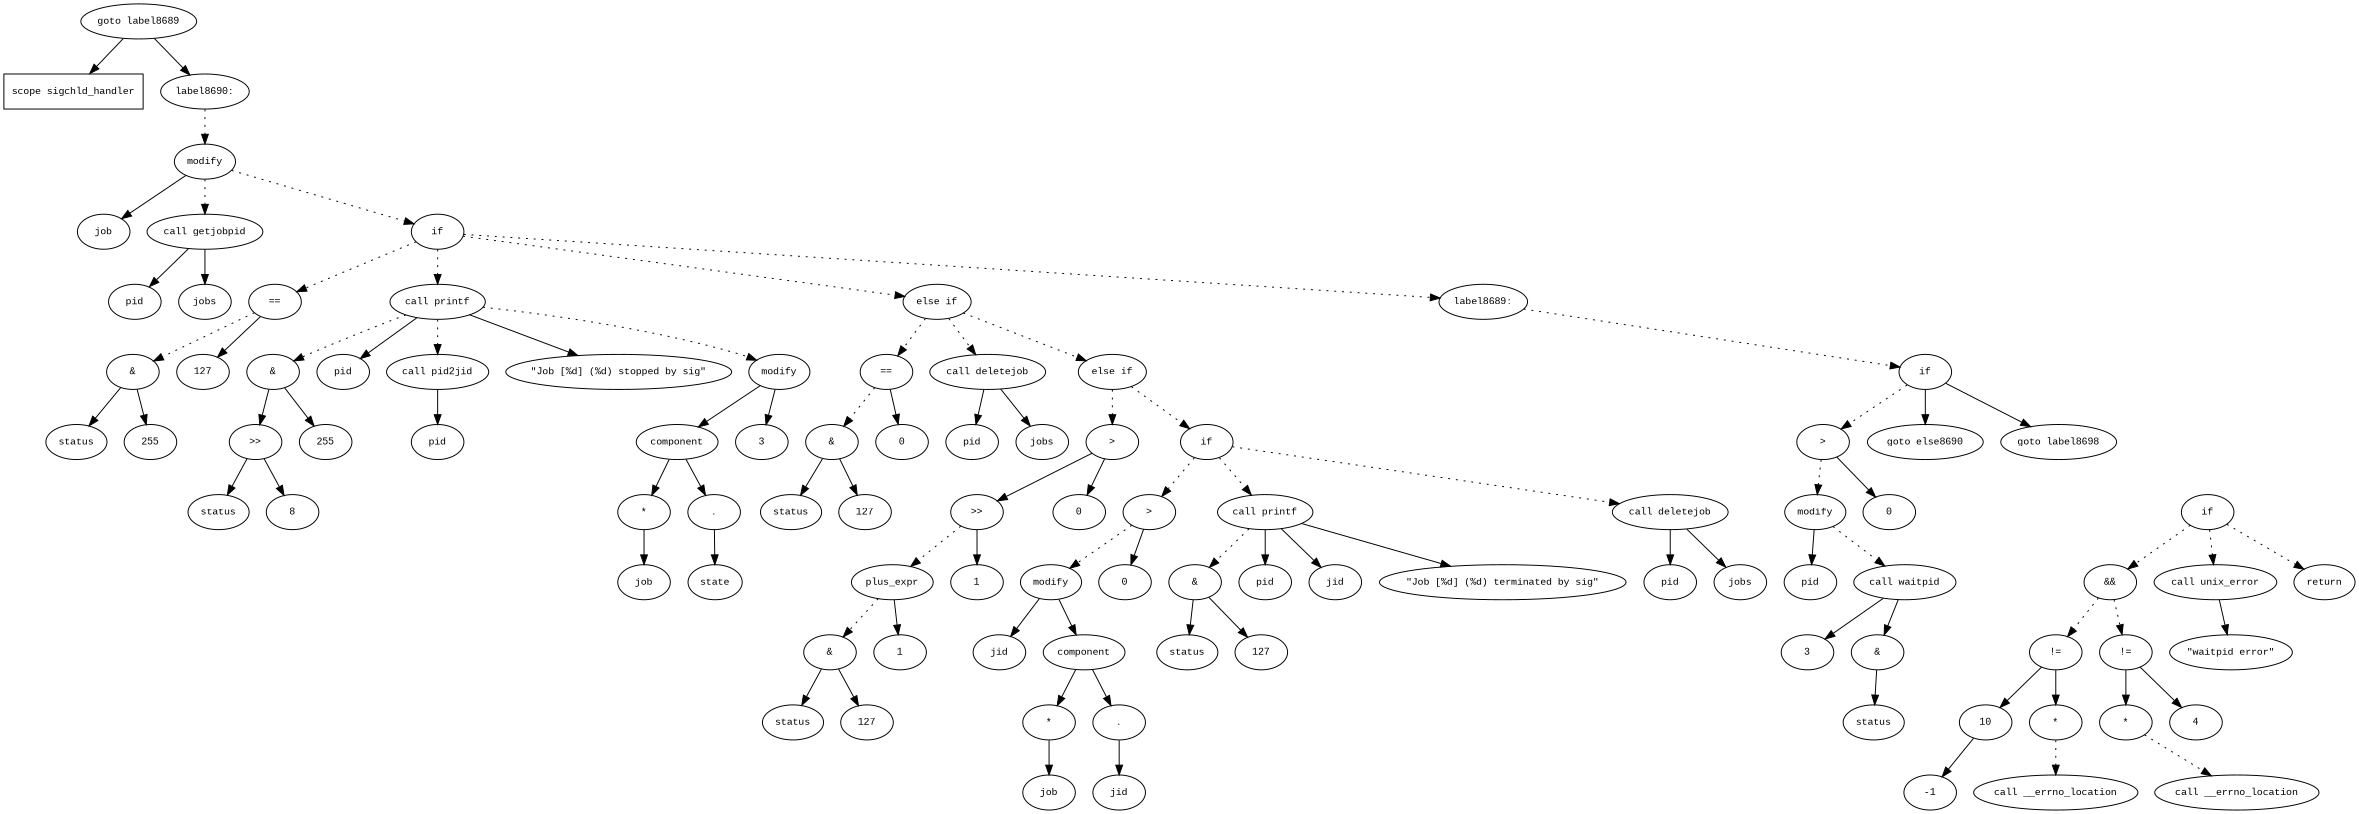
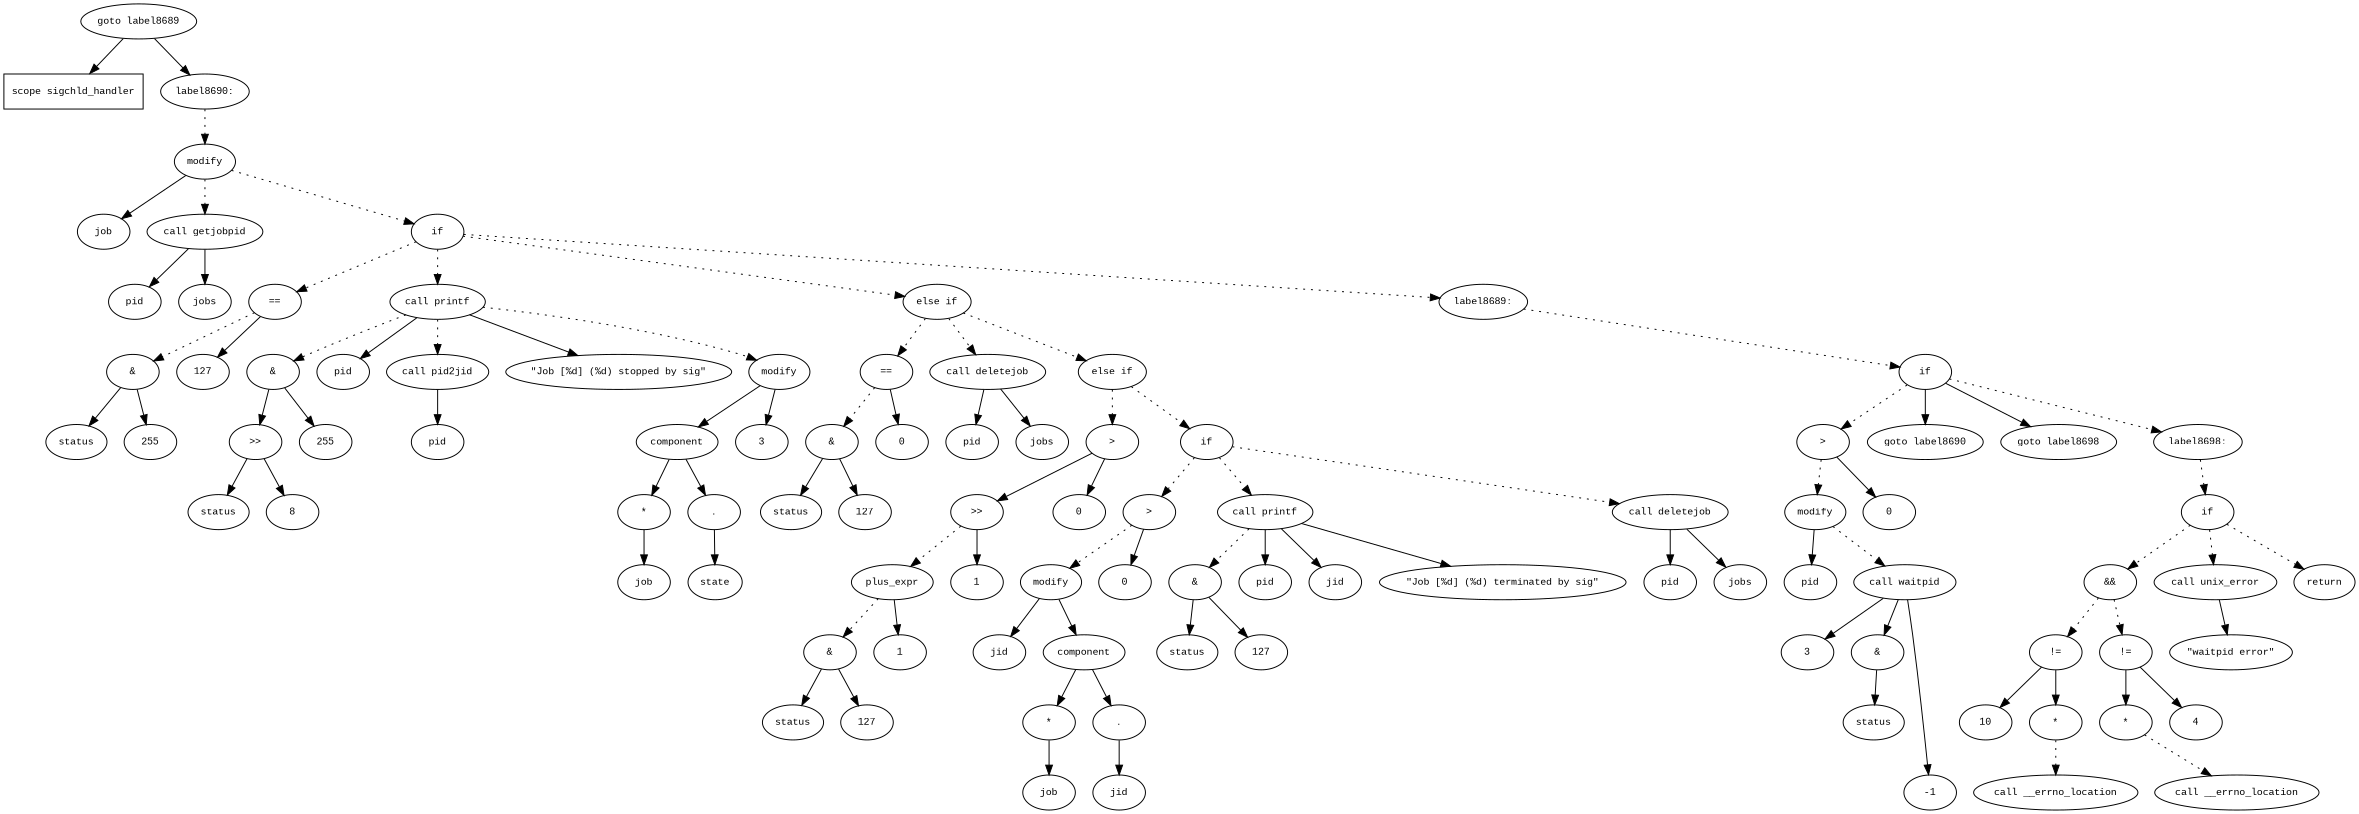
(1925, 442) -> (1925, 442)
none -> (2198, 442)
(1961, 754) -> (1919, 682)
